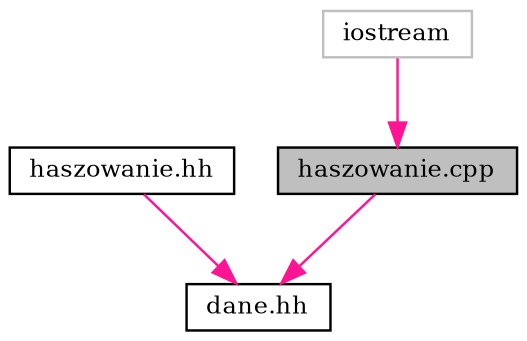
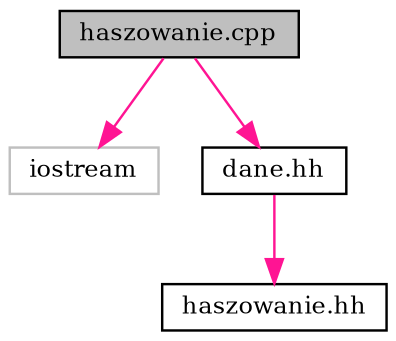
(398, 90) -> (139, 93)
(181, 230) -> (274, 227)
